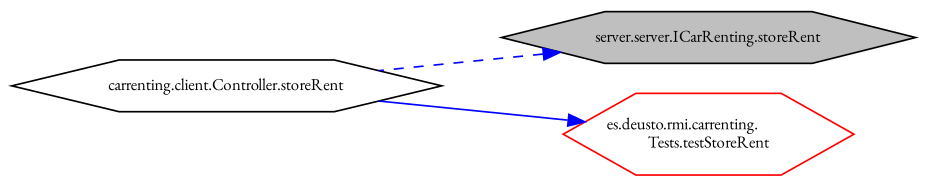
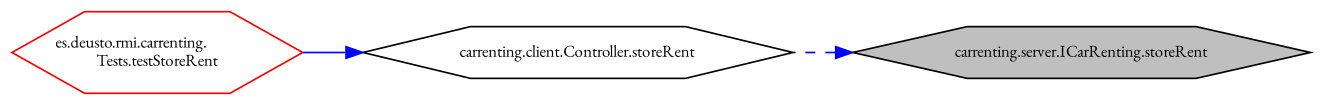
(709, 38) -> (1082, 52)
(473, 111) -> (324, 52)
